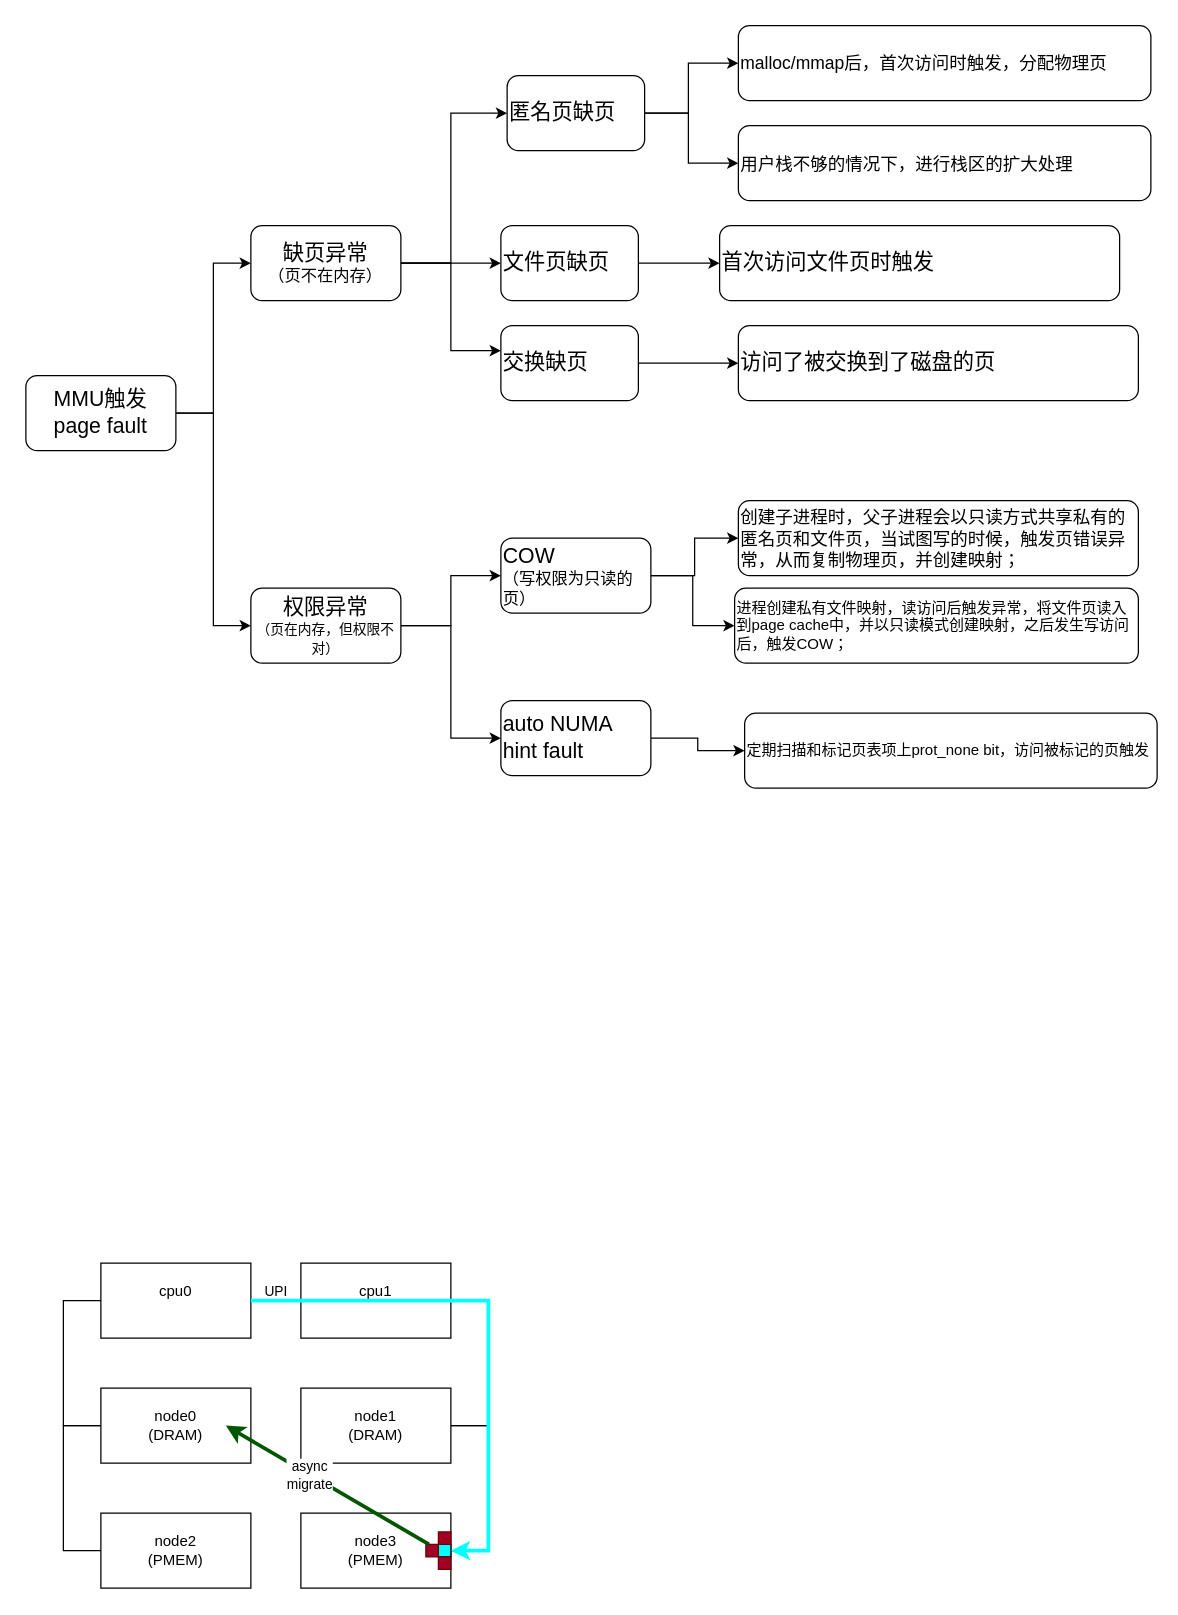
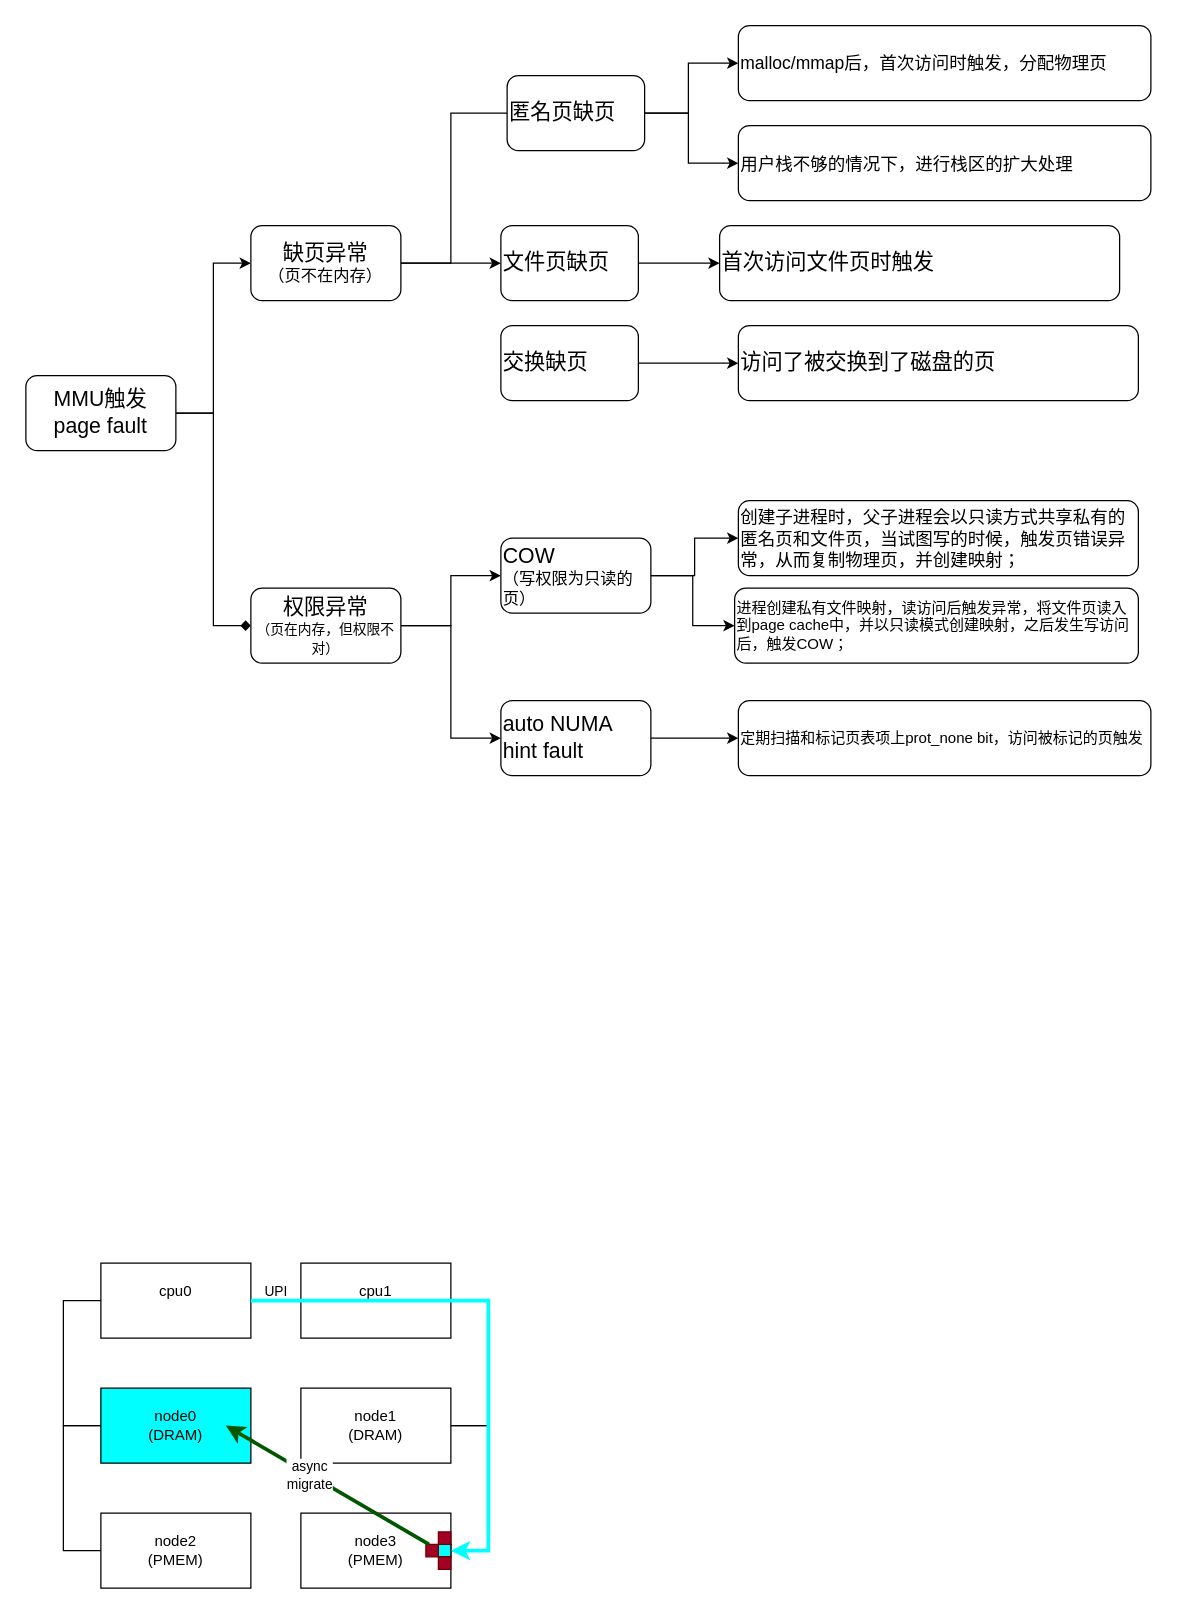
(497, 113) -> (500, 113)
(451, 330) -> none
(241, 626) -> (240, 626)
(951, 751) -> (944, 738)
(176, 1426) -> (176, 1426)
